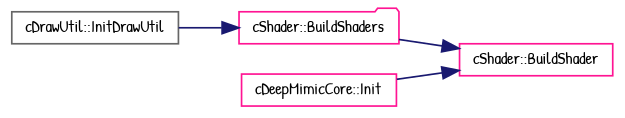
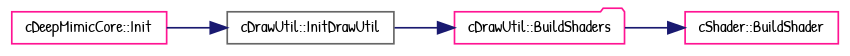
(319, 28) -> (540, 28)
(420, 76) -> (188, 28)
